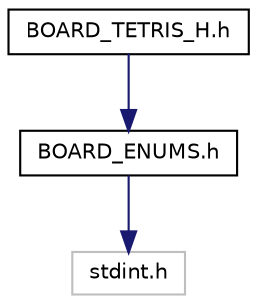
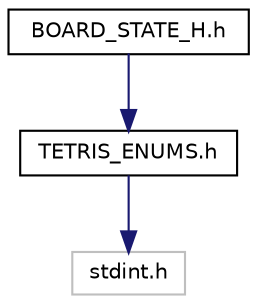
(129, 32) -> (129, 32)
(129, 153) -> (129, 153)
